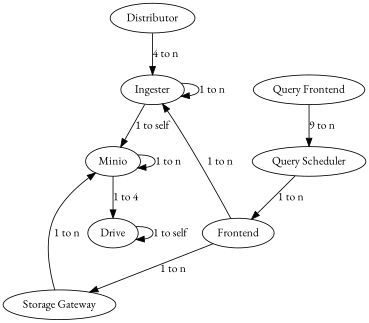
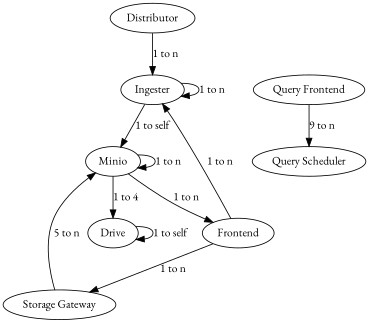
(166, 54) -> (166, 54)
(276, 195) -> (165, 199)
(67, 233) -> (67, 233)
